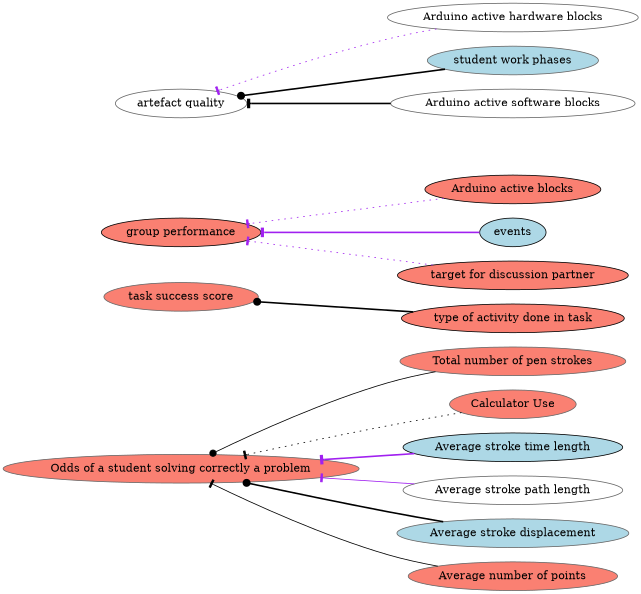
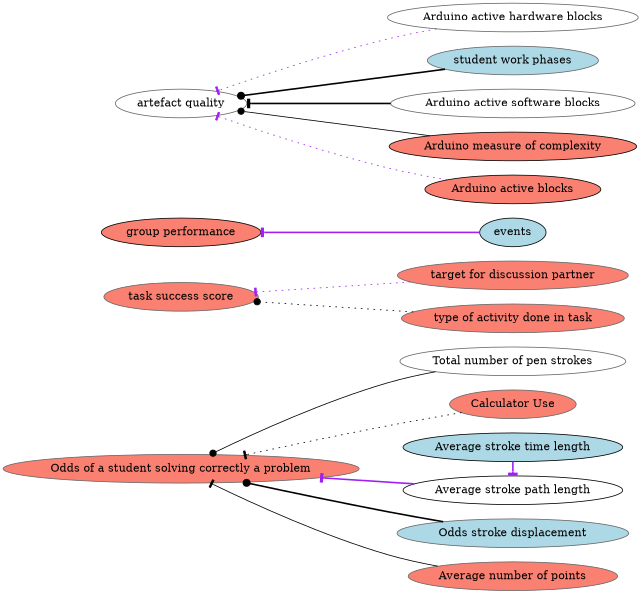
none -> (513, 146)
(347, 211) -> (332, 153)
(342, 253) -> (334, 287)
(513, 275) -> (513, 275)
(337, 307) -> (337, 307)
(513, 318) -> (513, 318)
(513, 361) -> (513, 361)
(369, 457) -> (513, 467)
(369, 481) -> (369, 481)
(513, 490) -> (513, 490)
(513, 533) -> (513, 533)
